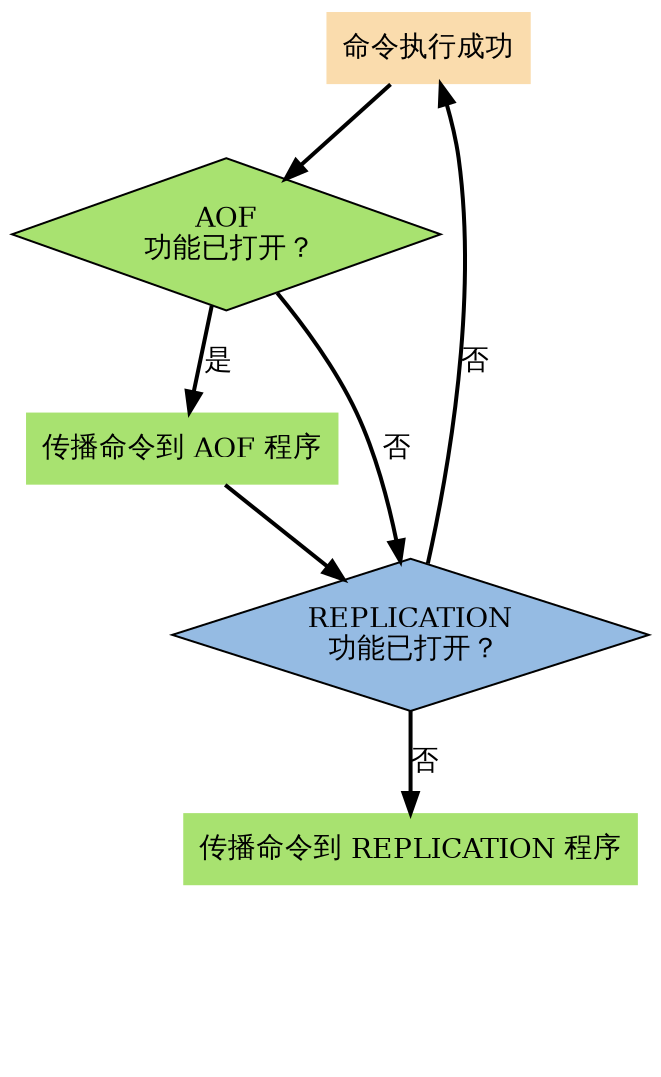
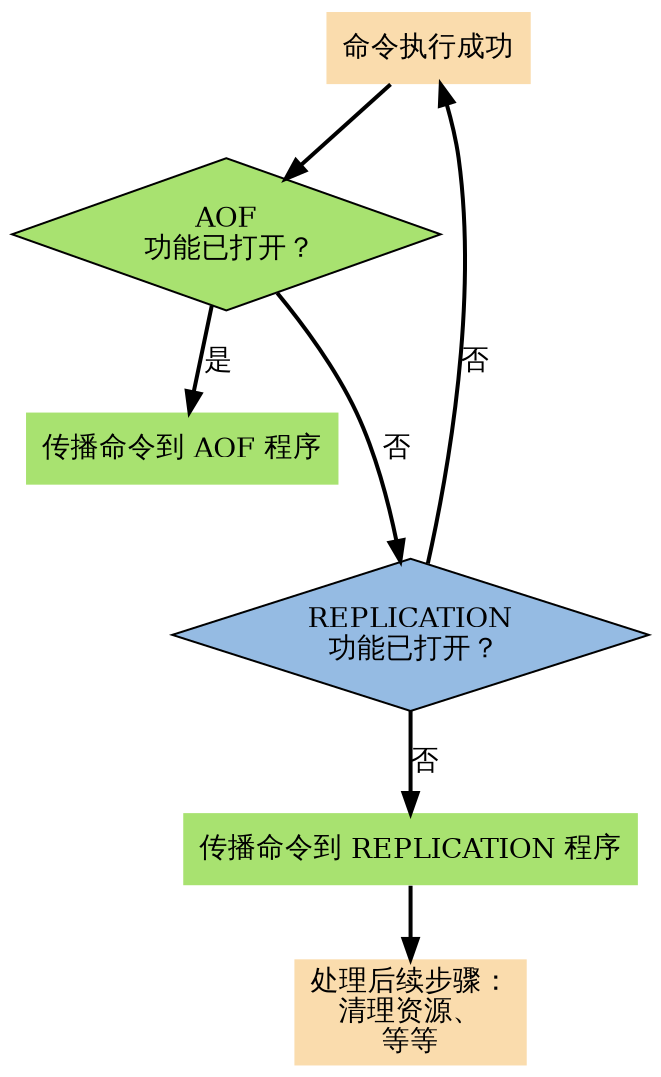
(276, 526) -> none
none -> (411, 1012)
